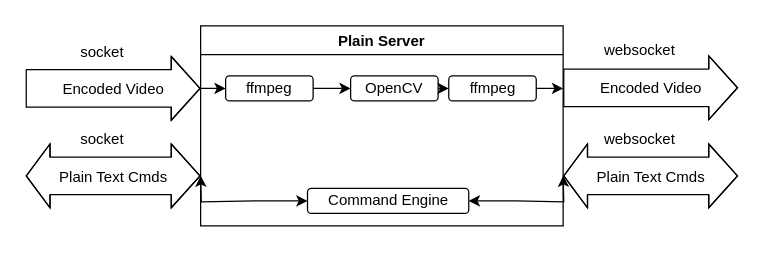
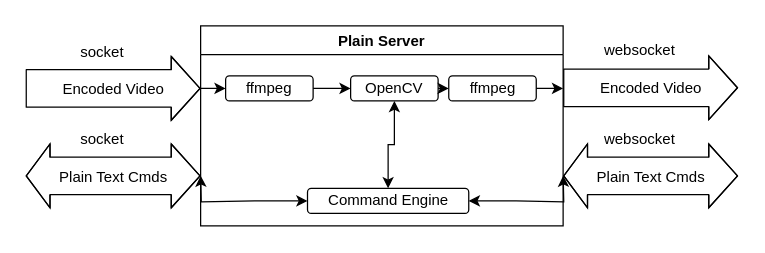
none -> (391, 144)
